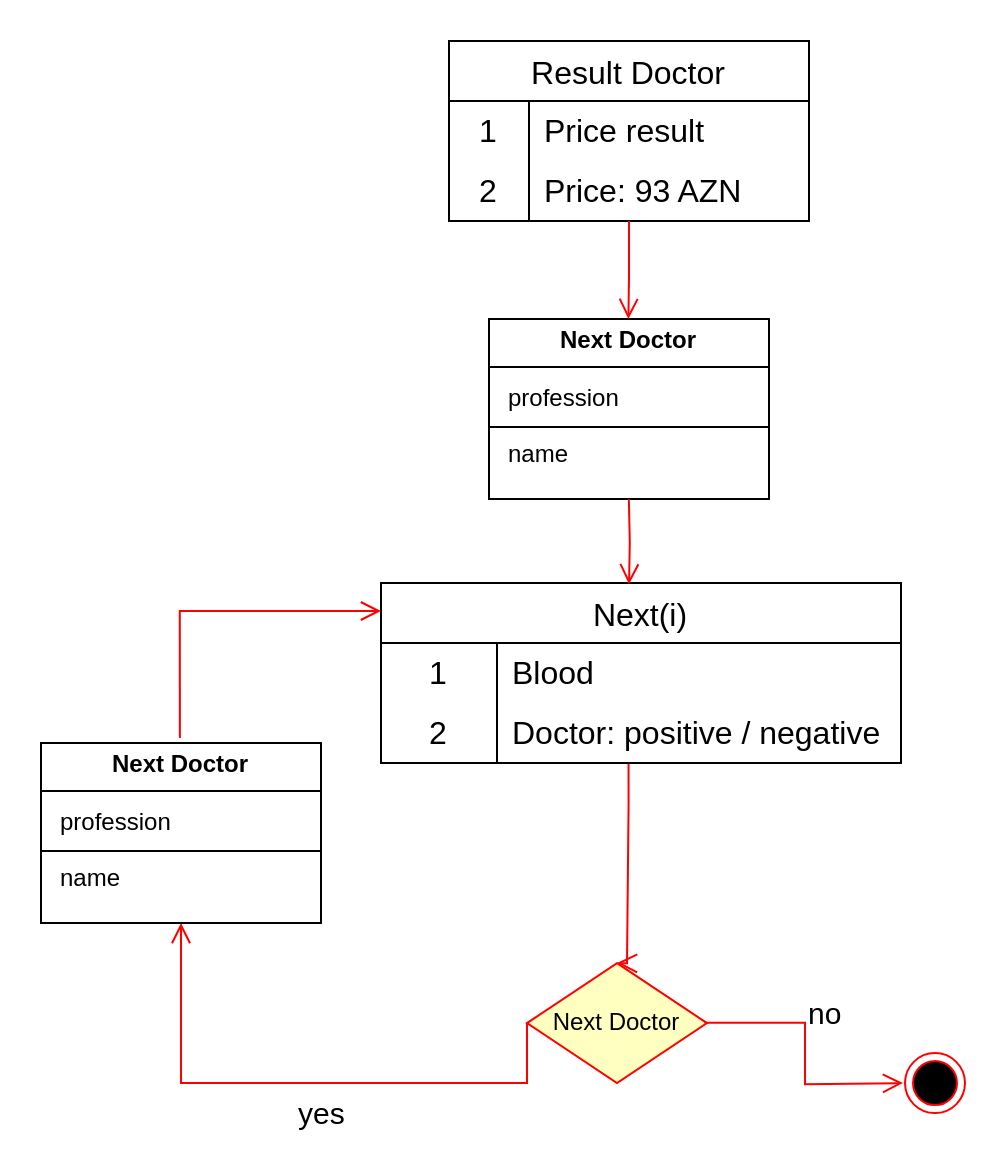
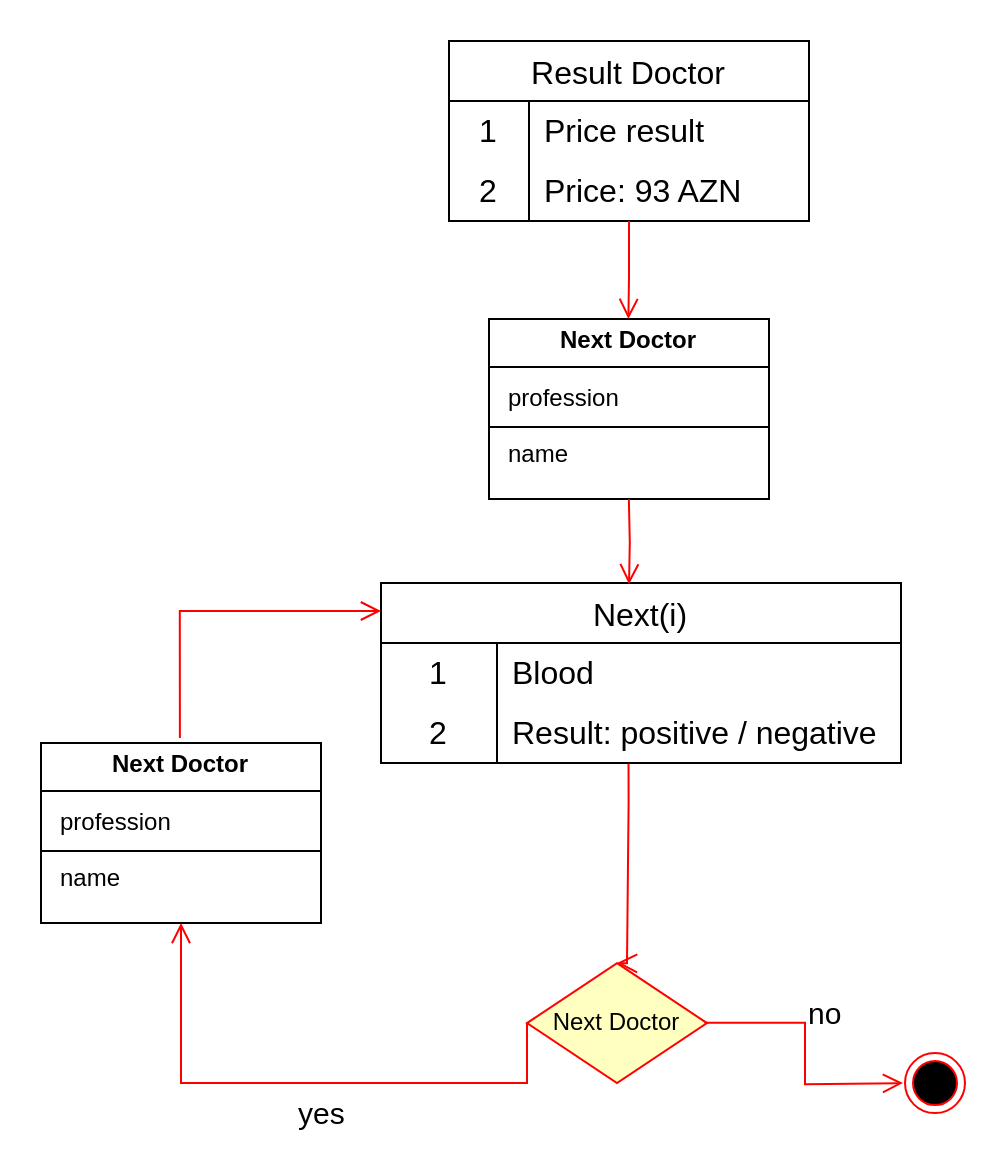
(707, 733) -> (707, 733)
